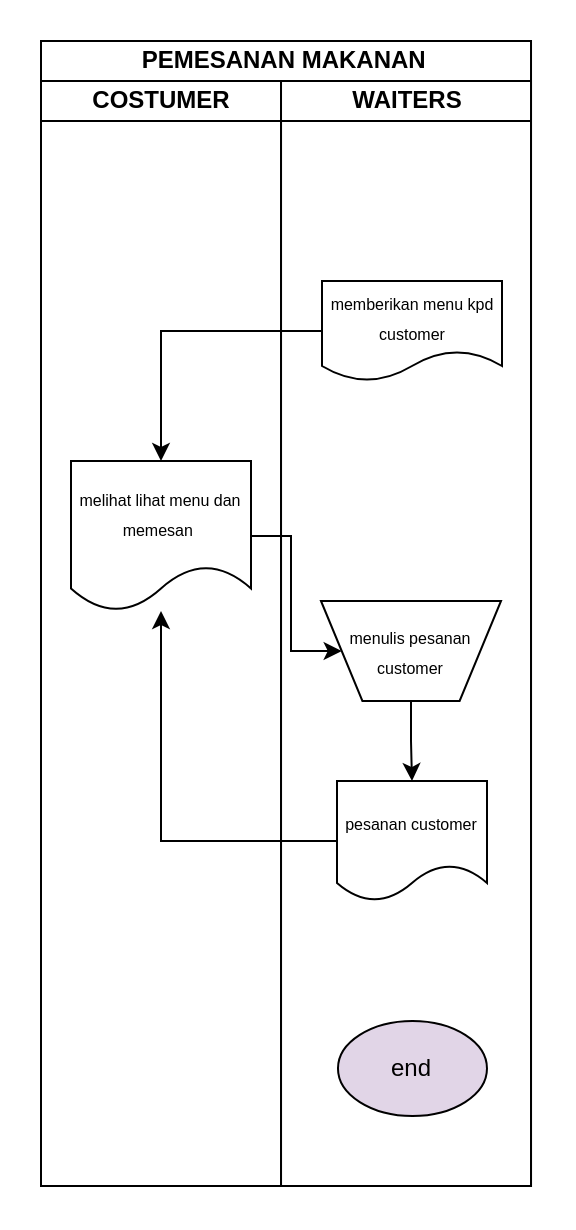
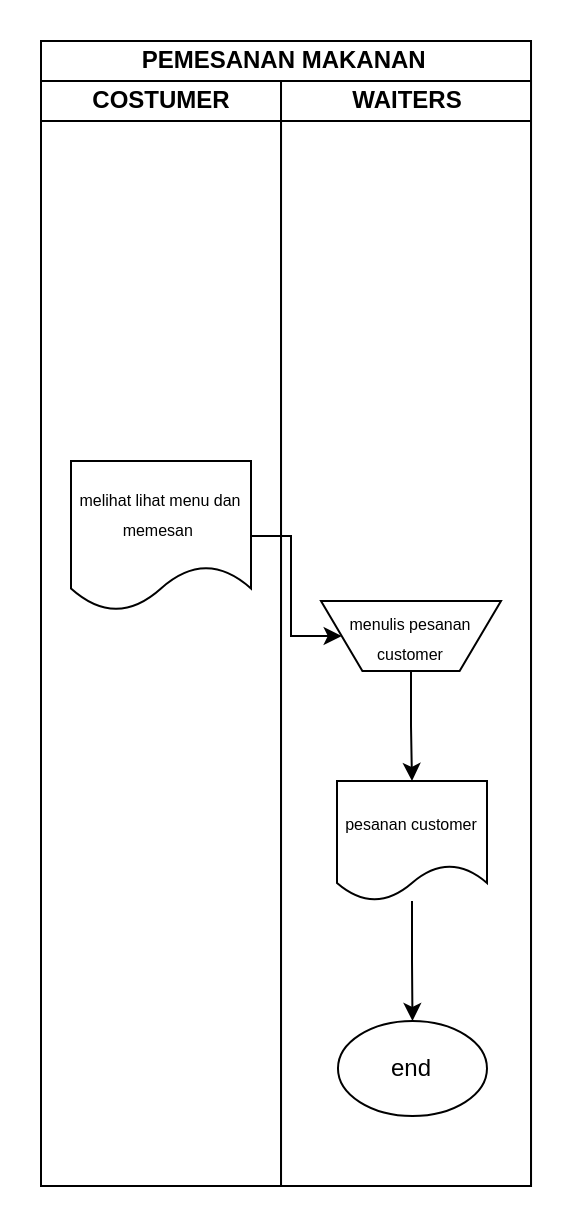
(161, 331) -> none
(412, 331) -> none
(411, 651) -> (411, 636)
(161, 791) -> (412, 954)
(412, 1069) -> (412, 1069)
